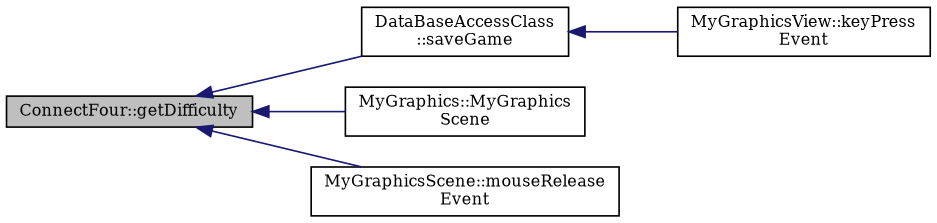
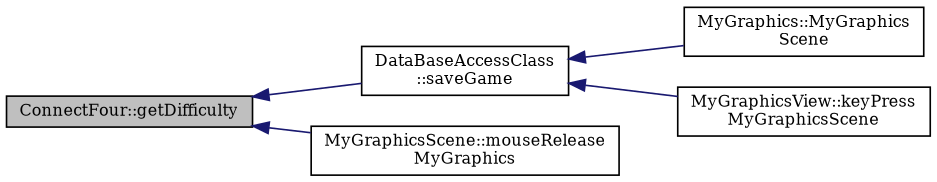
(804, 32) -> (804, 112)
(307, 112) -> (634, 51)
(465, 191) -> (465, 151)
